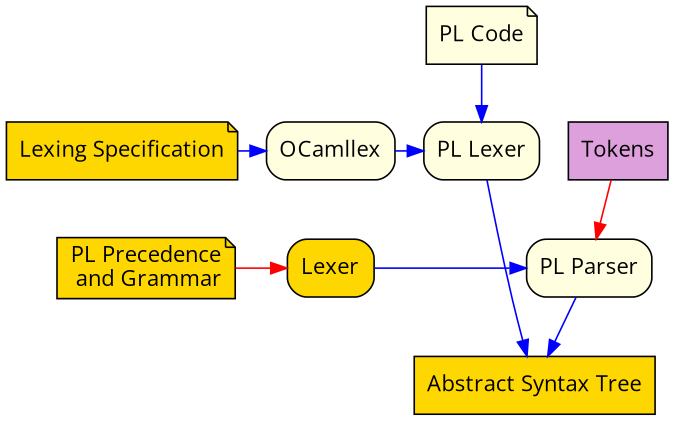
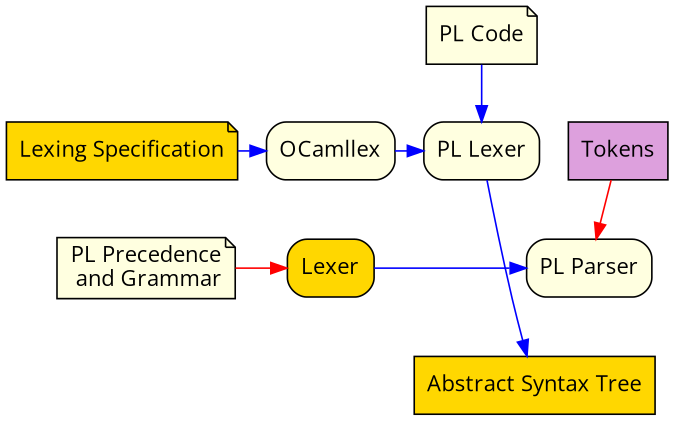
(146, 268) -> (146, 268)
(565, 320) -> none
